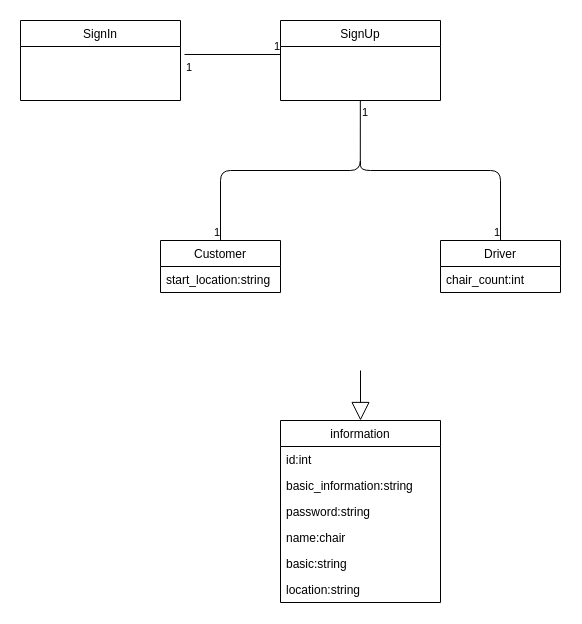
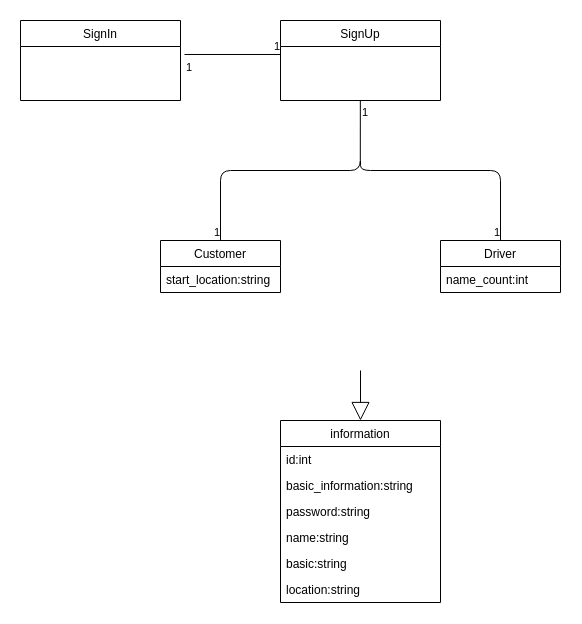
(492, 280) -> (490, 280)
(316, 538) -> (320, 538)
